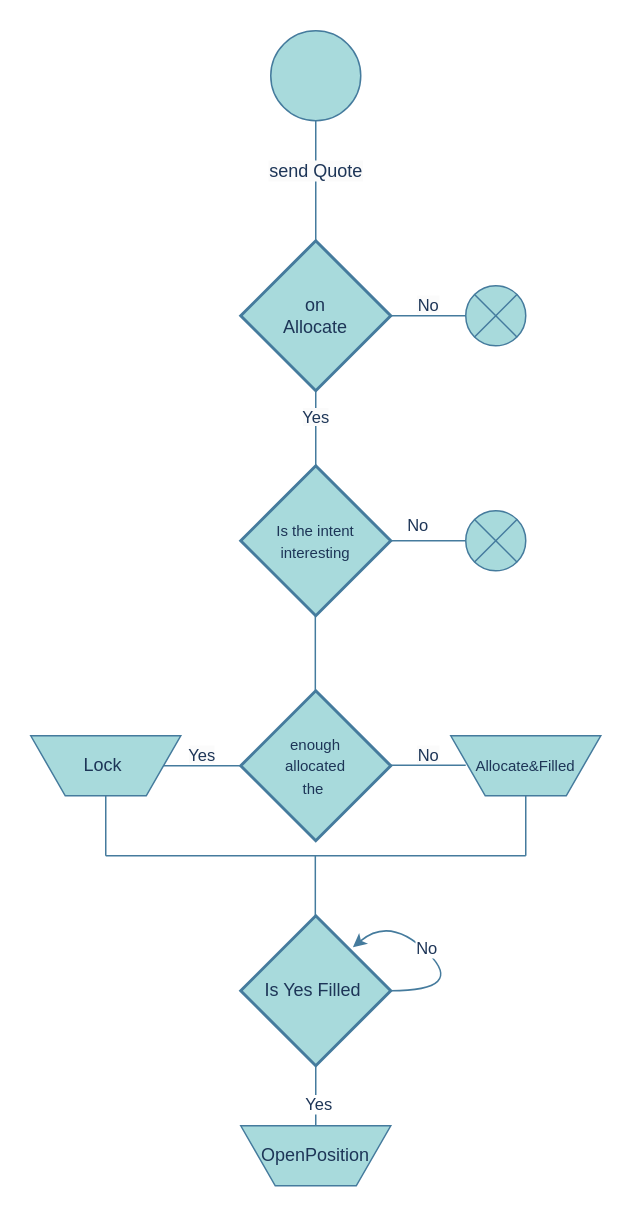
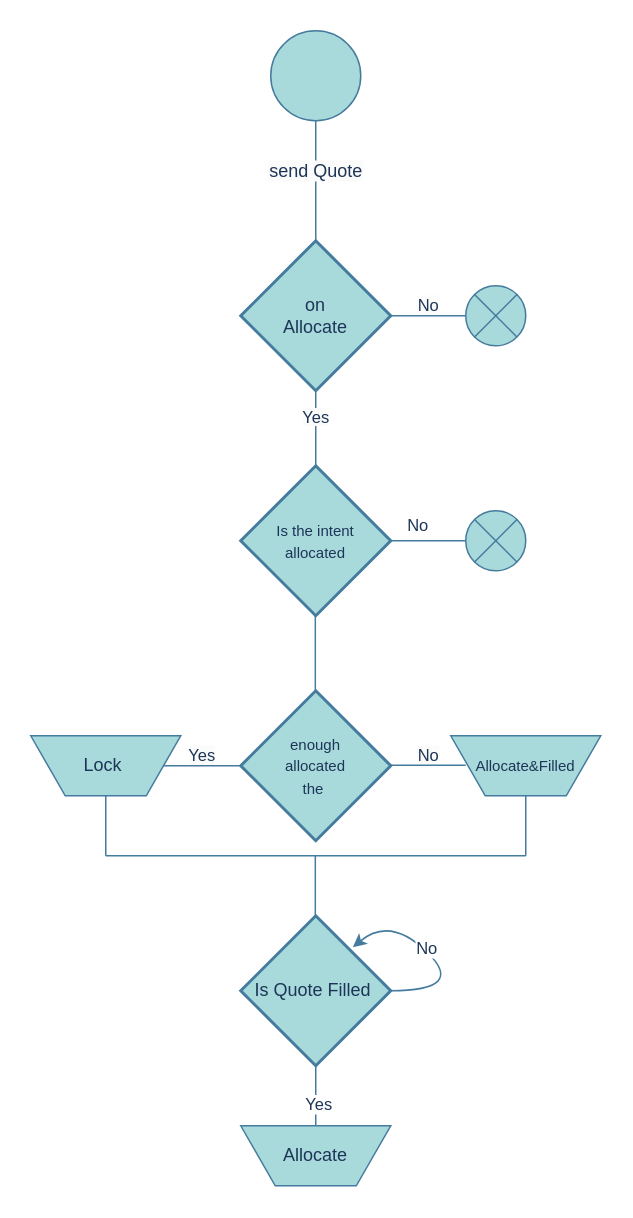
(316, 541) -> (316, 541)
(316, 991) -> (316, 991)
(316, 1156) -> (316, 1156)
